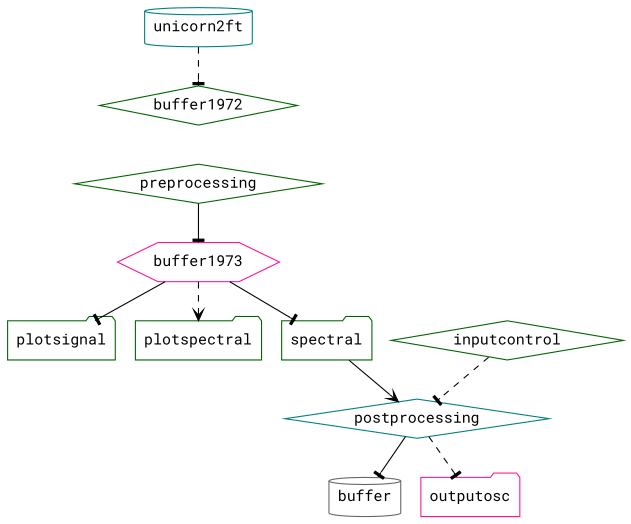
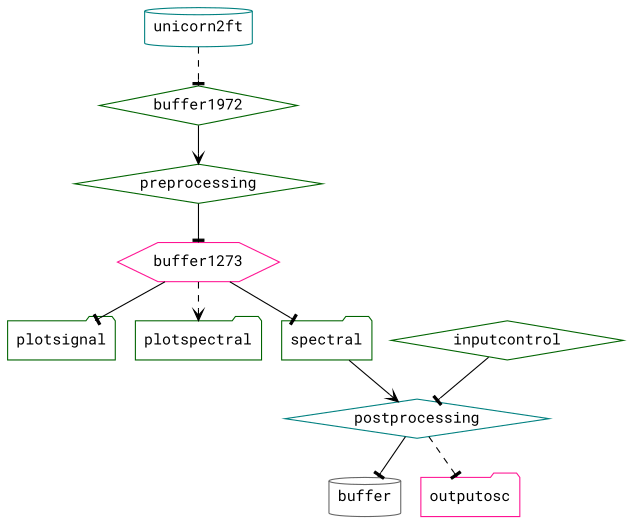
none -> (198, 139)
(198, 262) -> (198, 262)
(464, 378) -> (464, 378)
